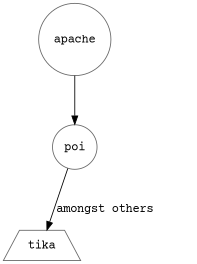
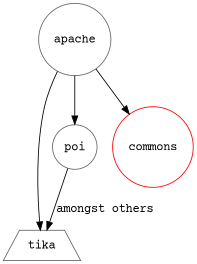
none -> (39, 145)
none -> (153, 147)
